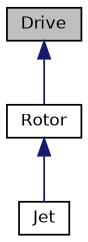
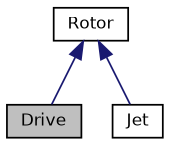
(44, 82) -> (64, 81)
